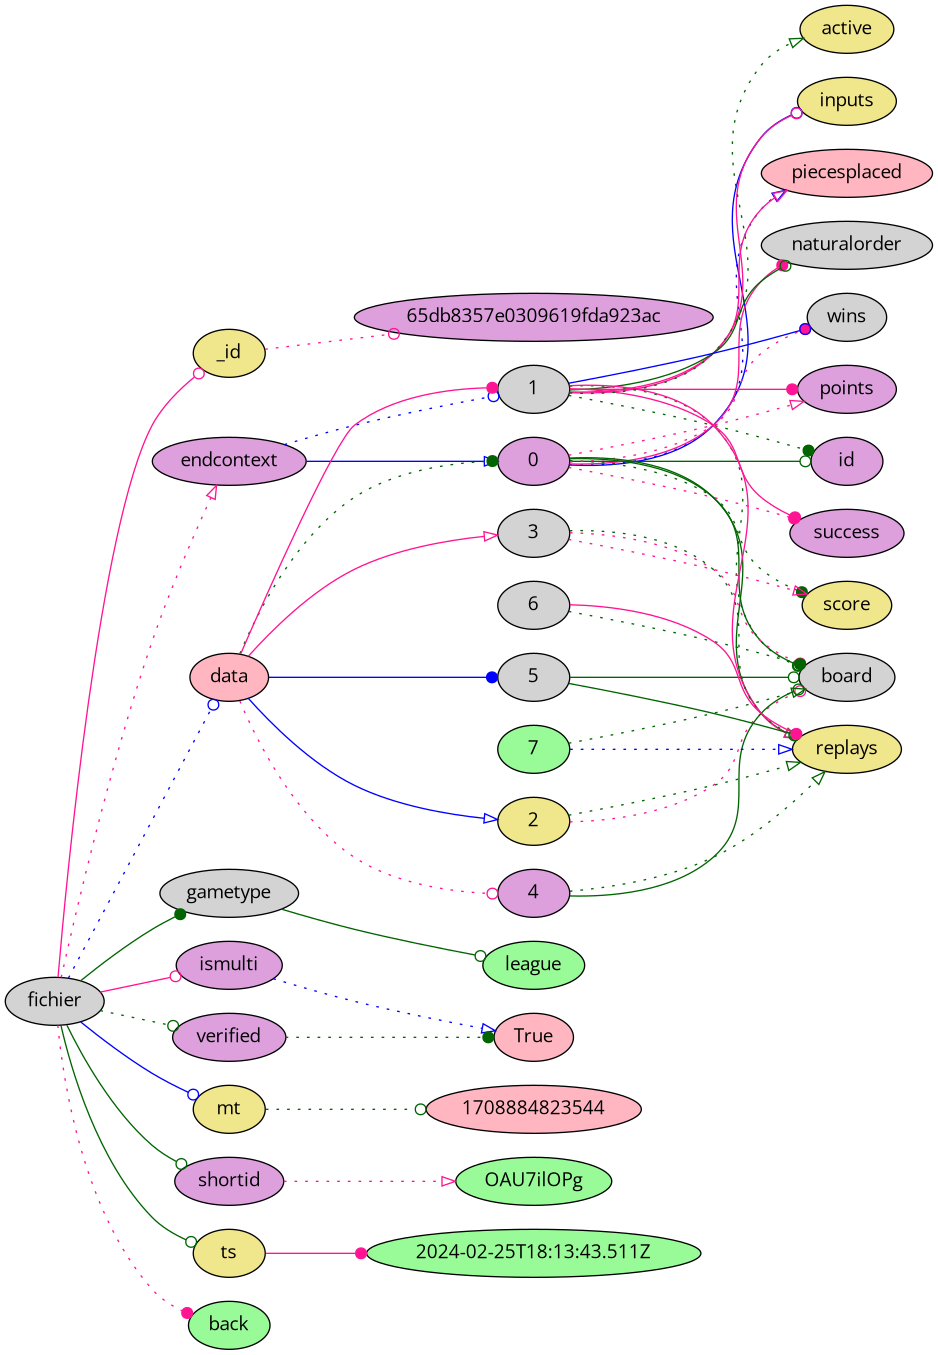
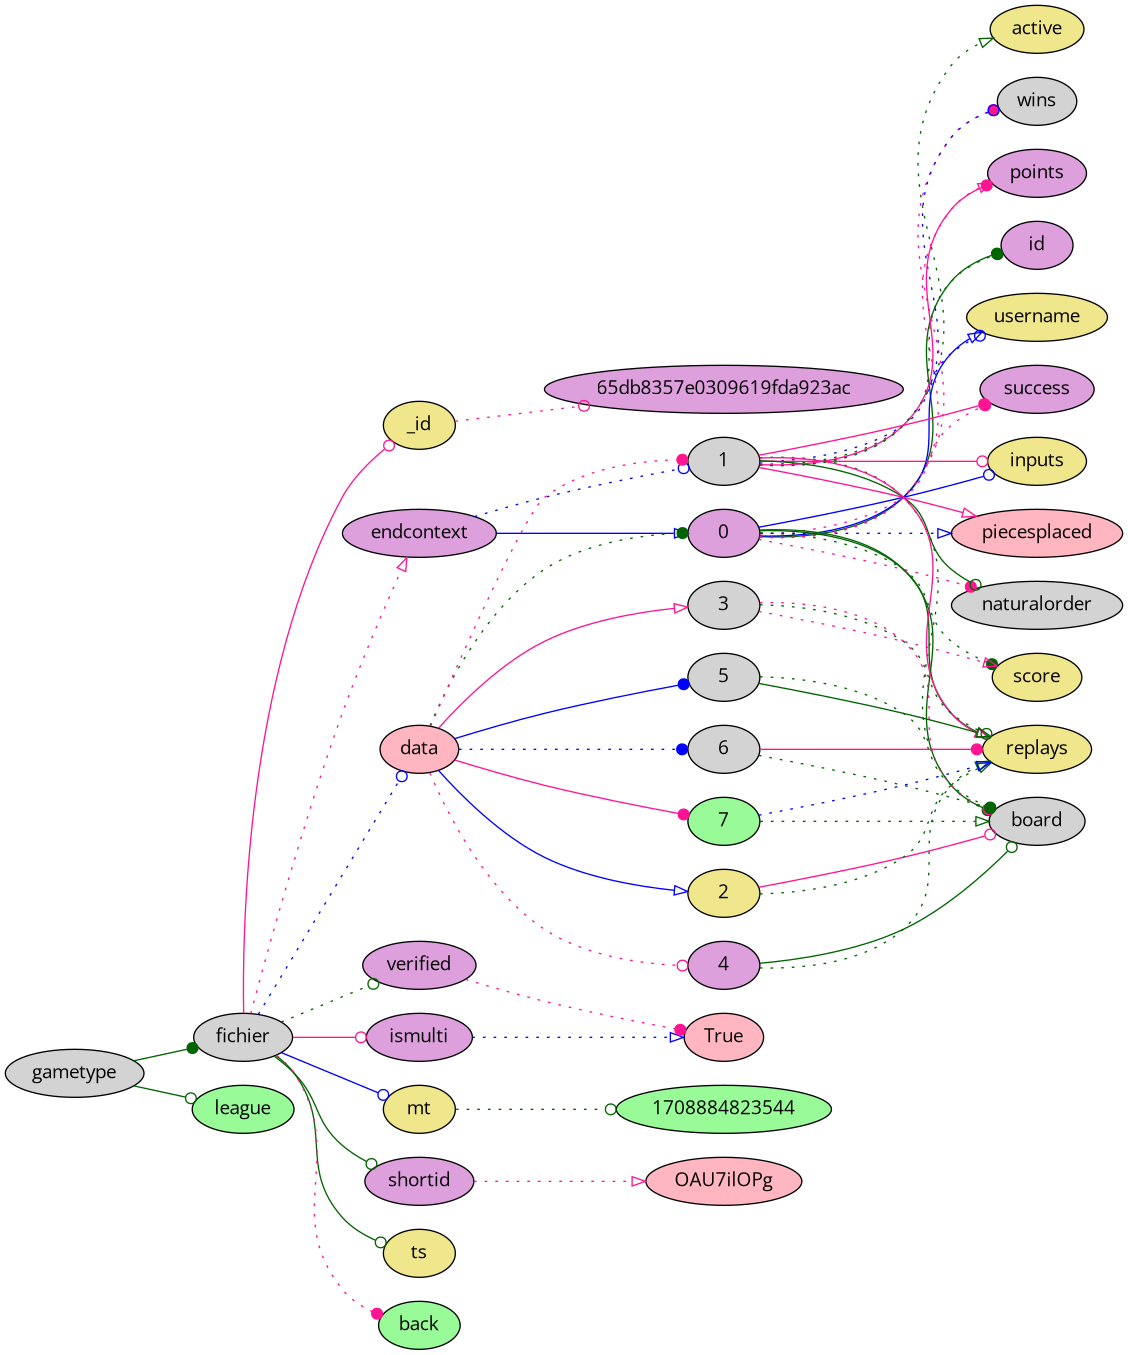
none -> (1037, 317)
(679, 361) -> (937, 336)
(722, 416) -> (863, 560)
(324, 475) -> (514, 547)
(679, 677) -> (875, 699)
(680, 706) -> (869, 706)
none -> (568, 749)
none -> (566, 790)
(685, 800) -> (872, 864)
(126, 946) -> (160, 1055)
(384, 1037) -> (570, 1007)
(534, 1109) -> (724, 1109)
(534, 1181) -> (724, 1181)
(534, 1253) -> none
